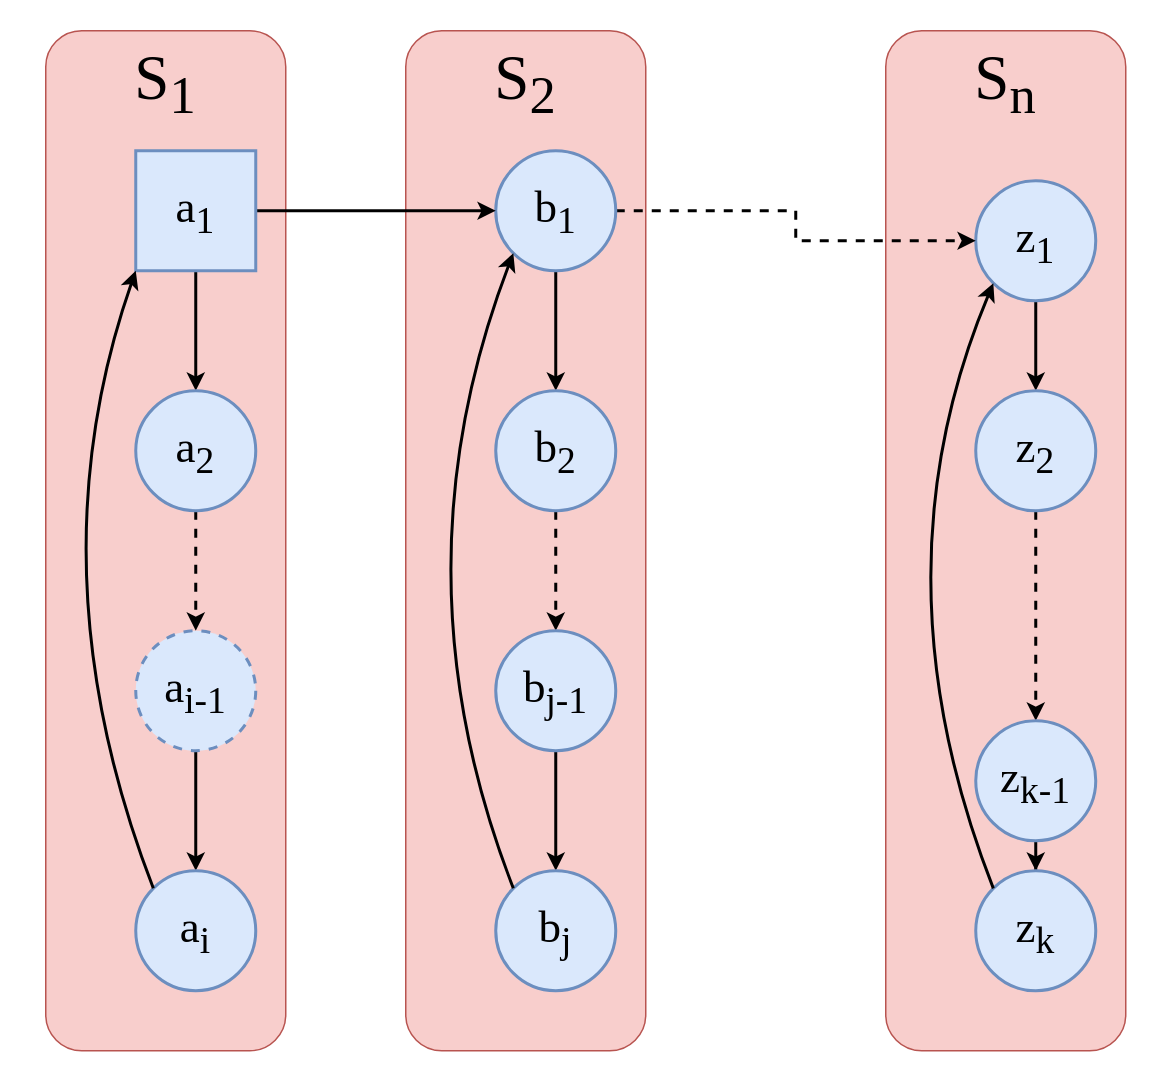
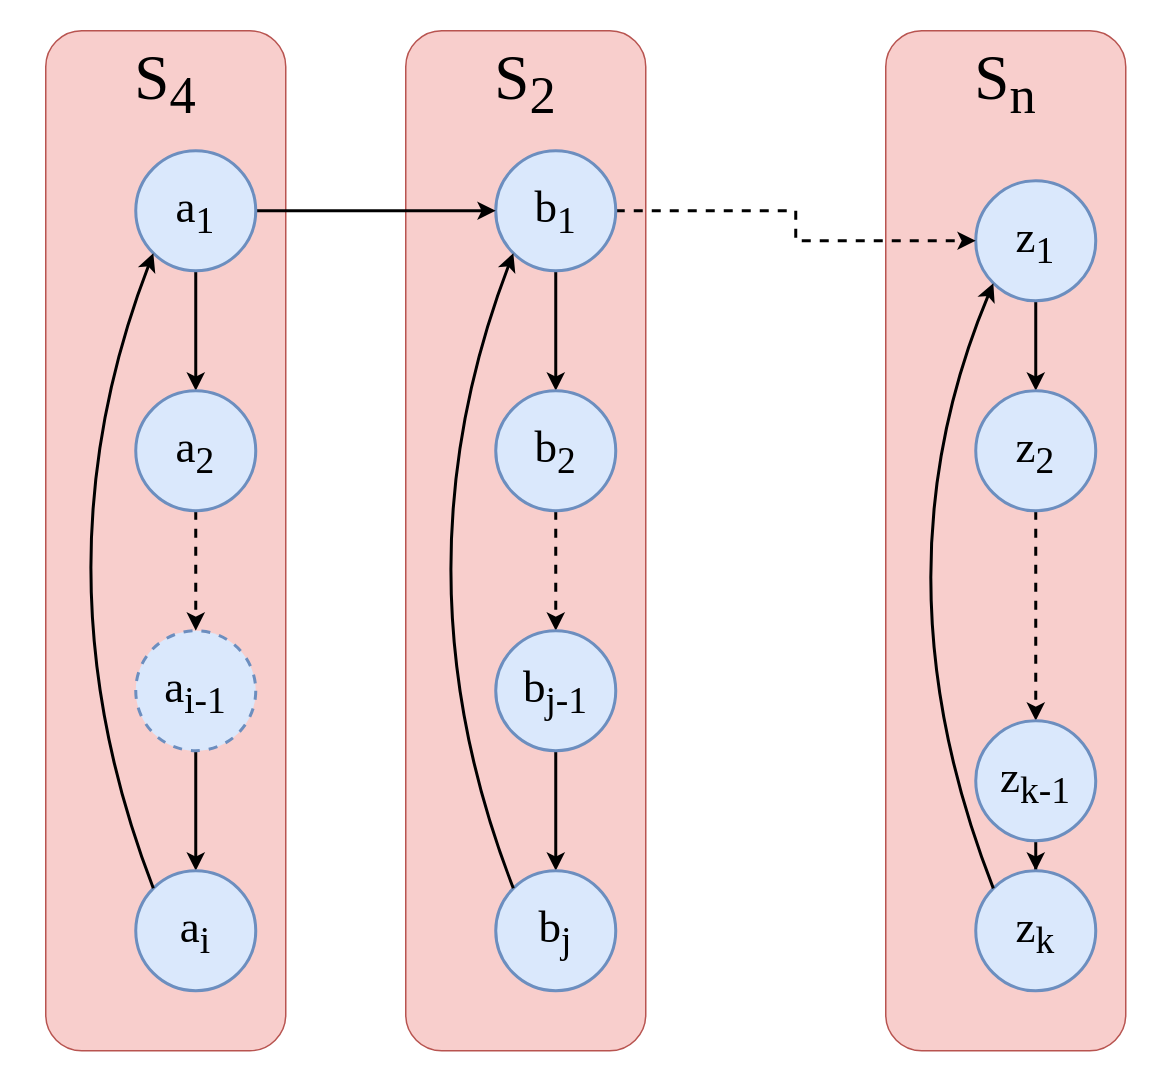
(166, 79) -> (166, 79)
(196, 211) -> (196, 211)
